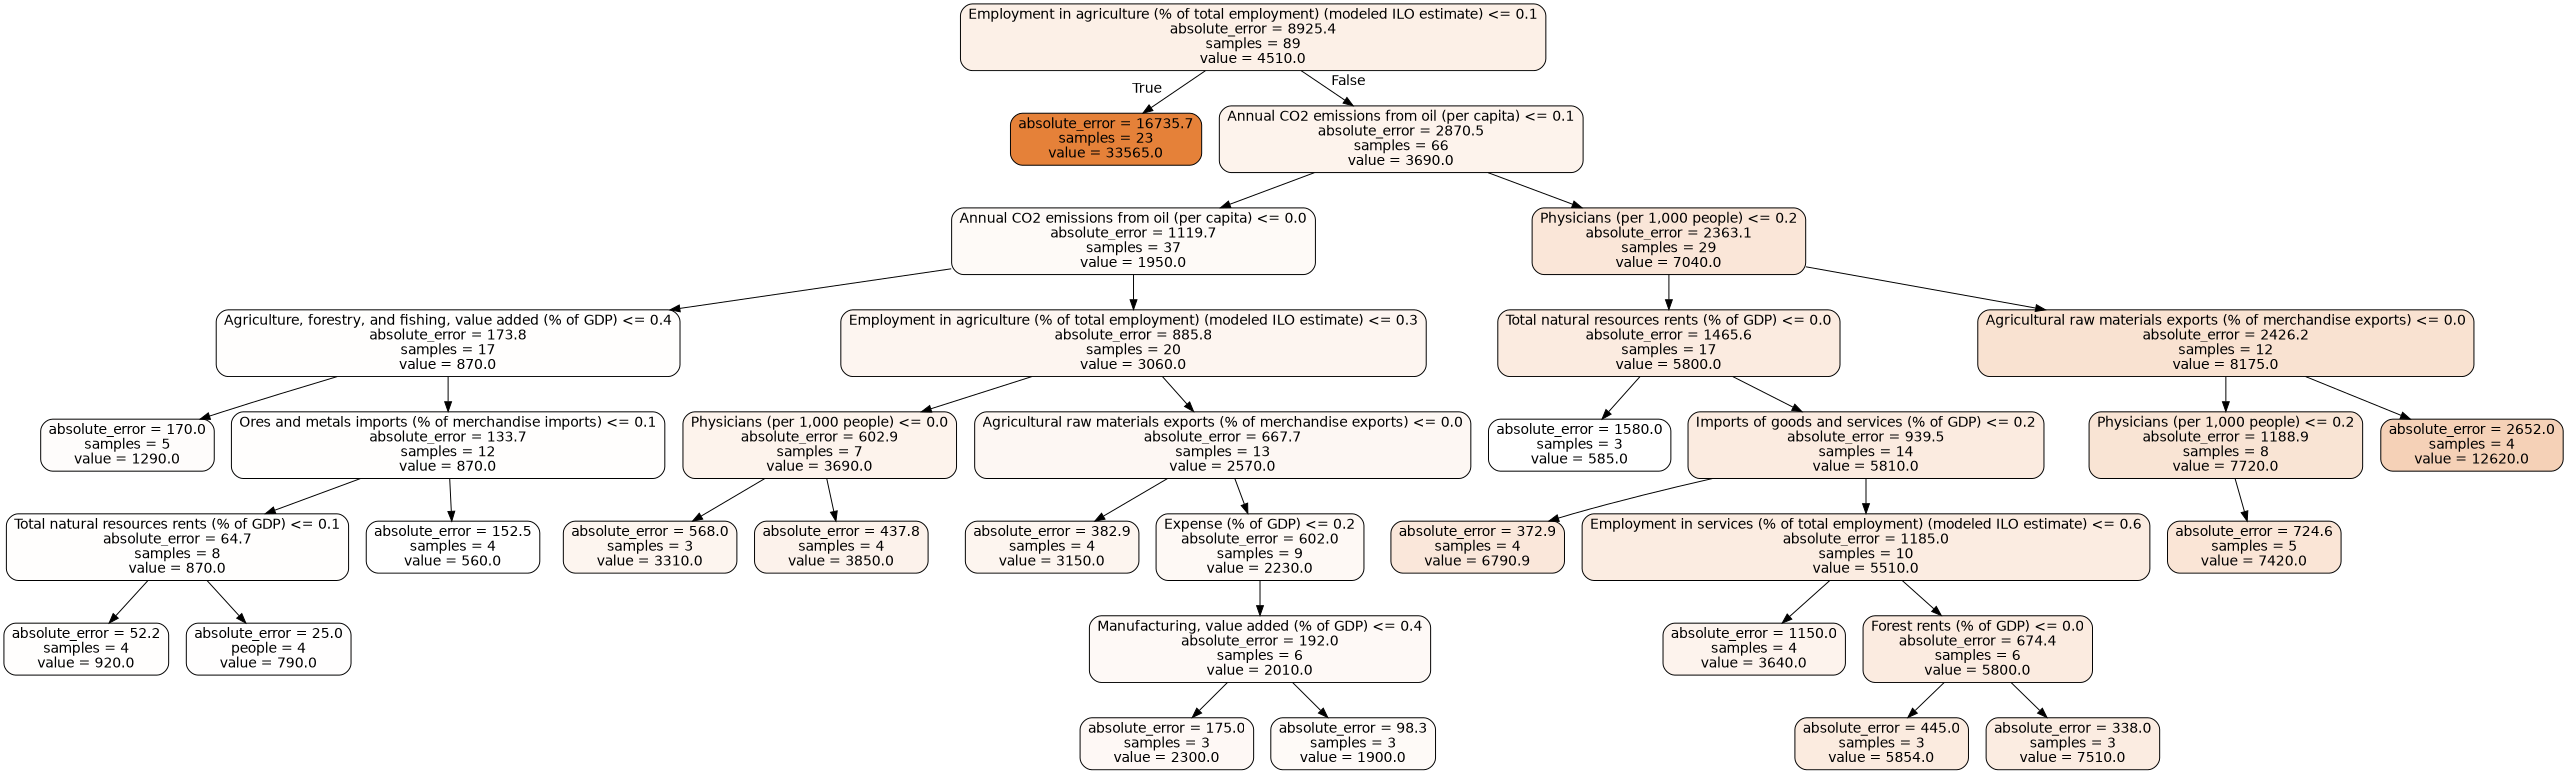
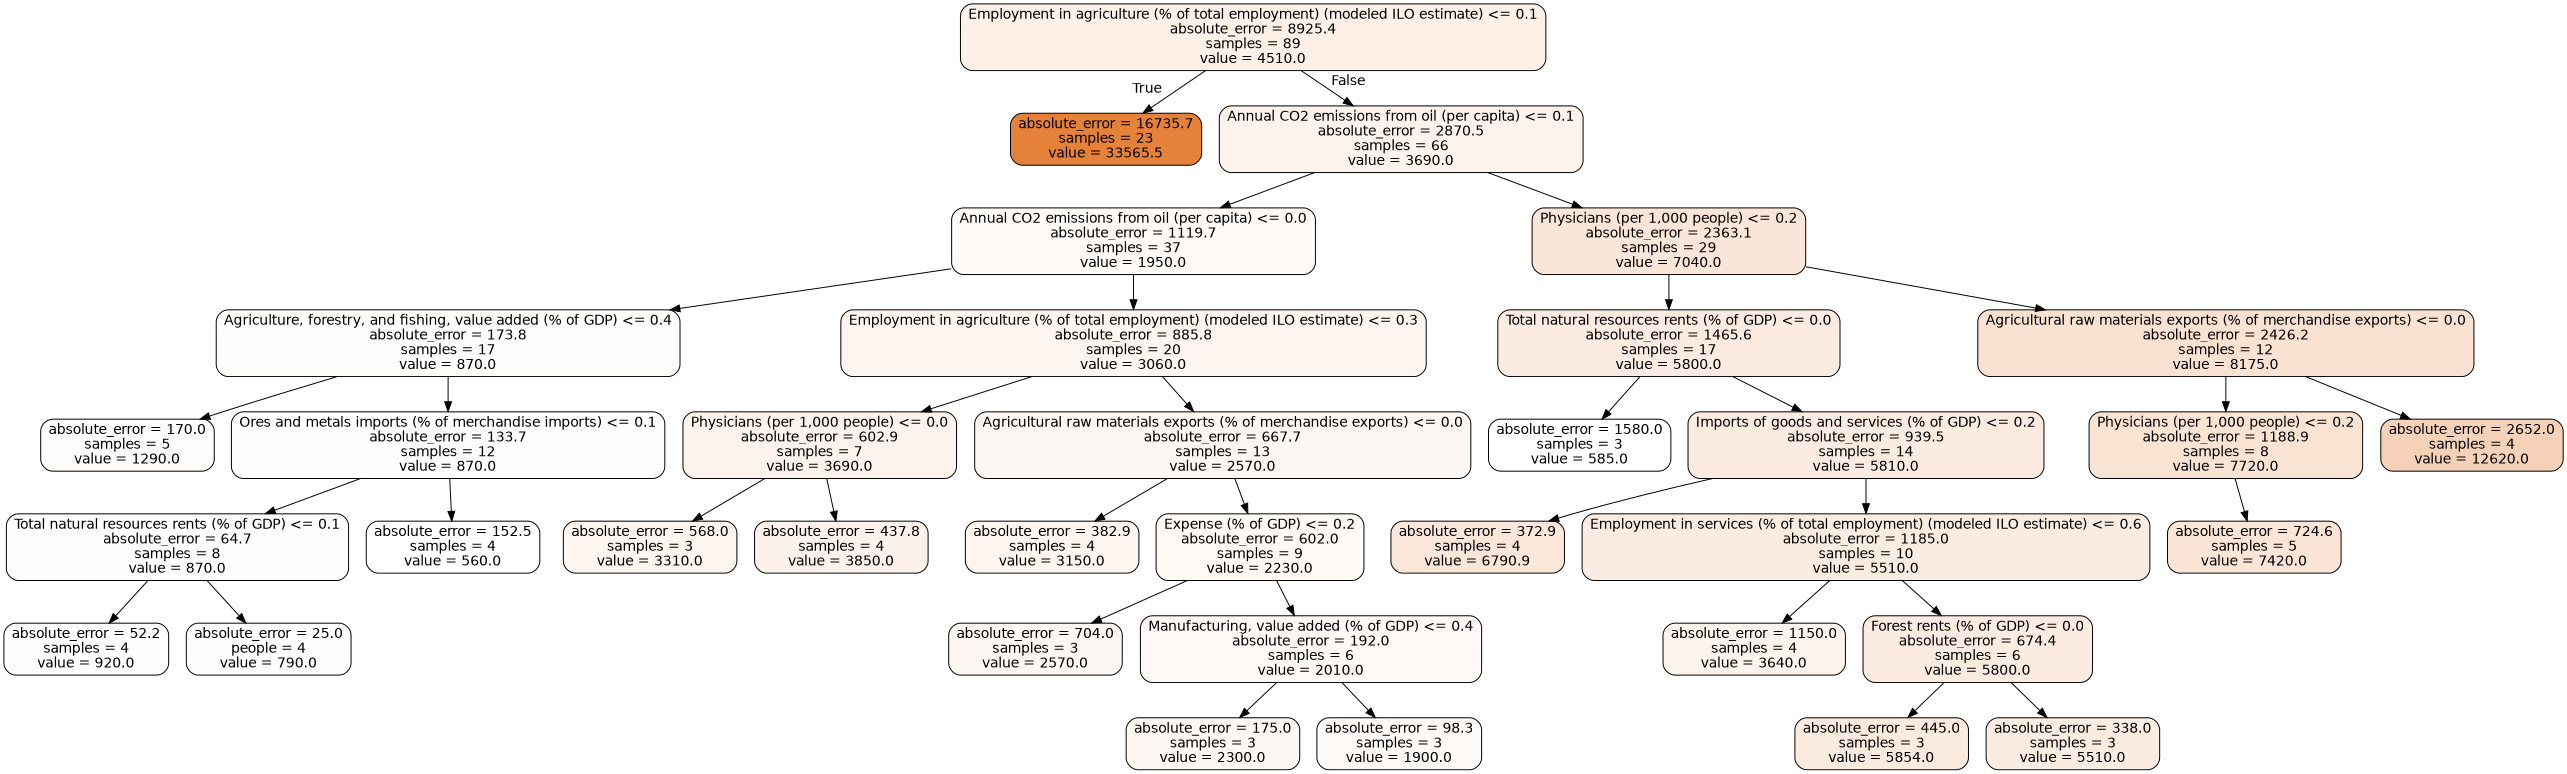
(1106, 139) -> (1106, 139)
none -> (1035, 649)
(2073, 744) -> (2073, 744)
